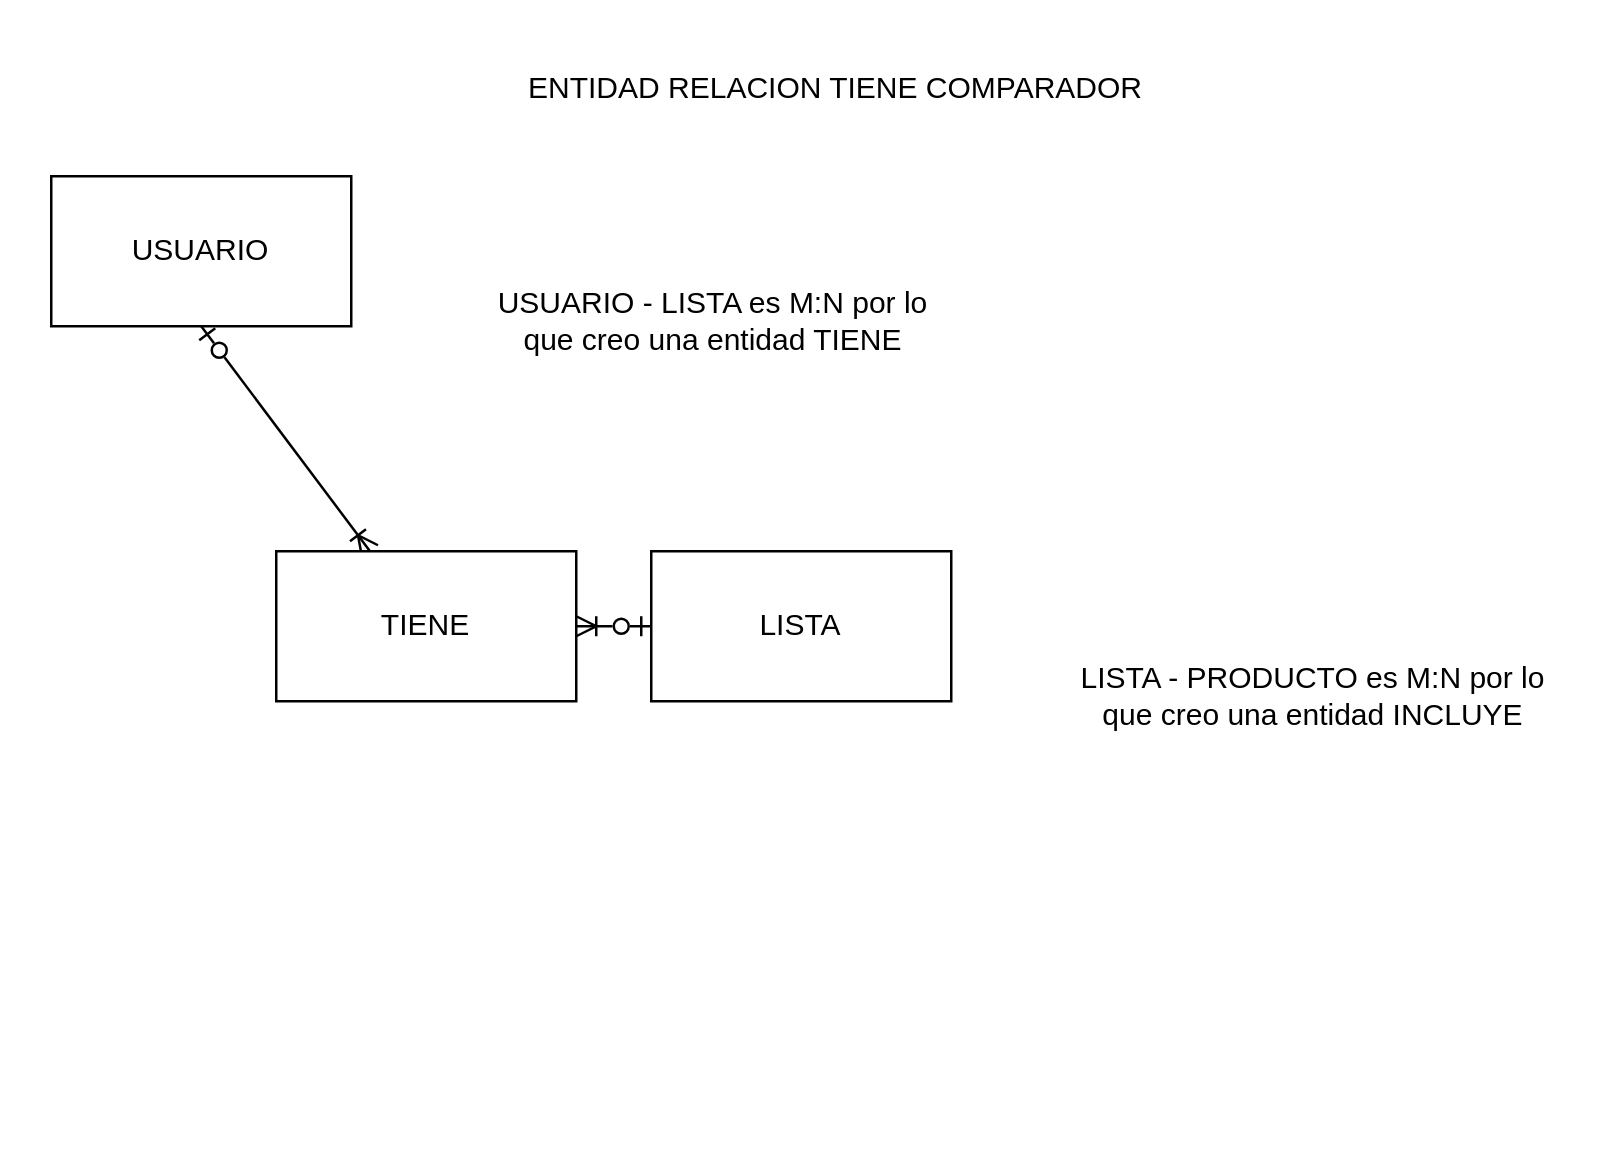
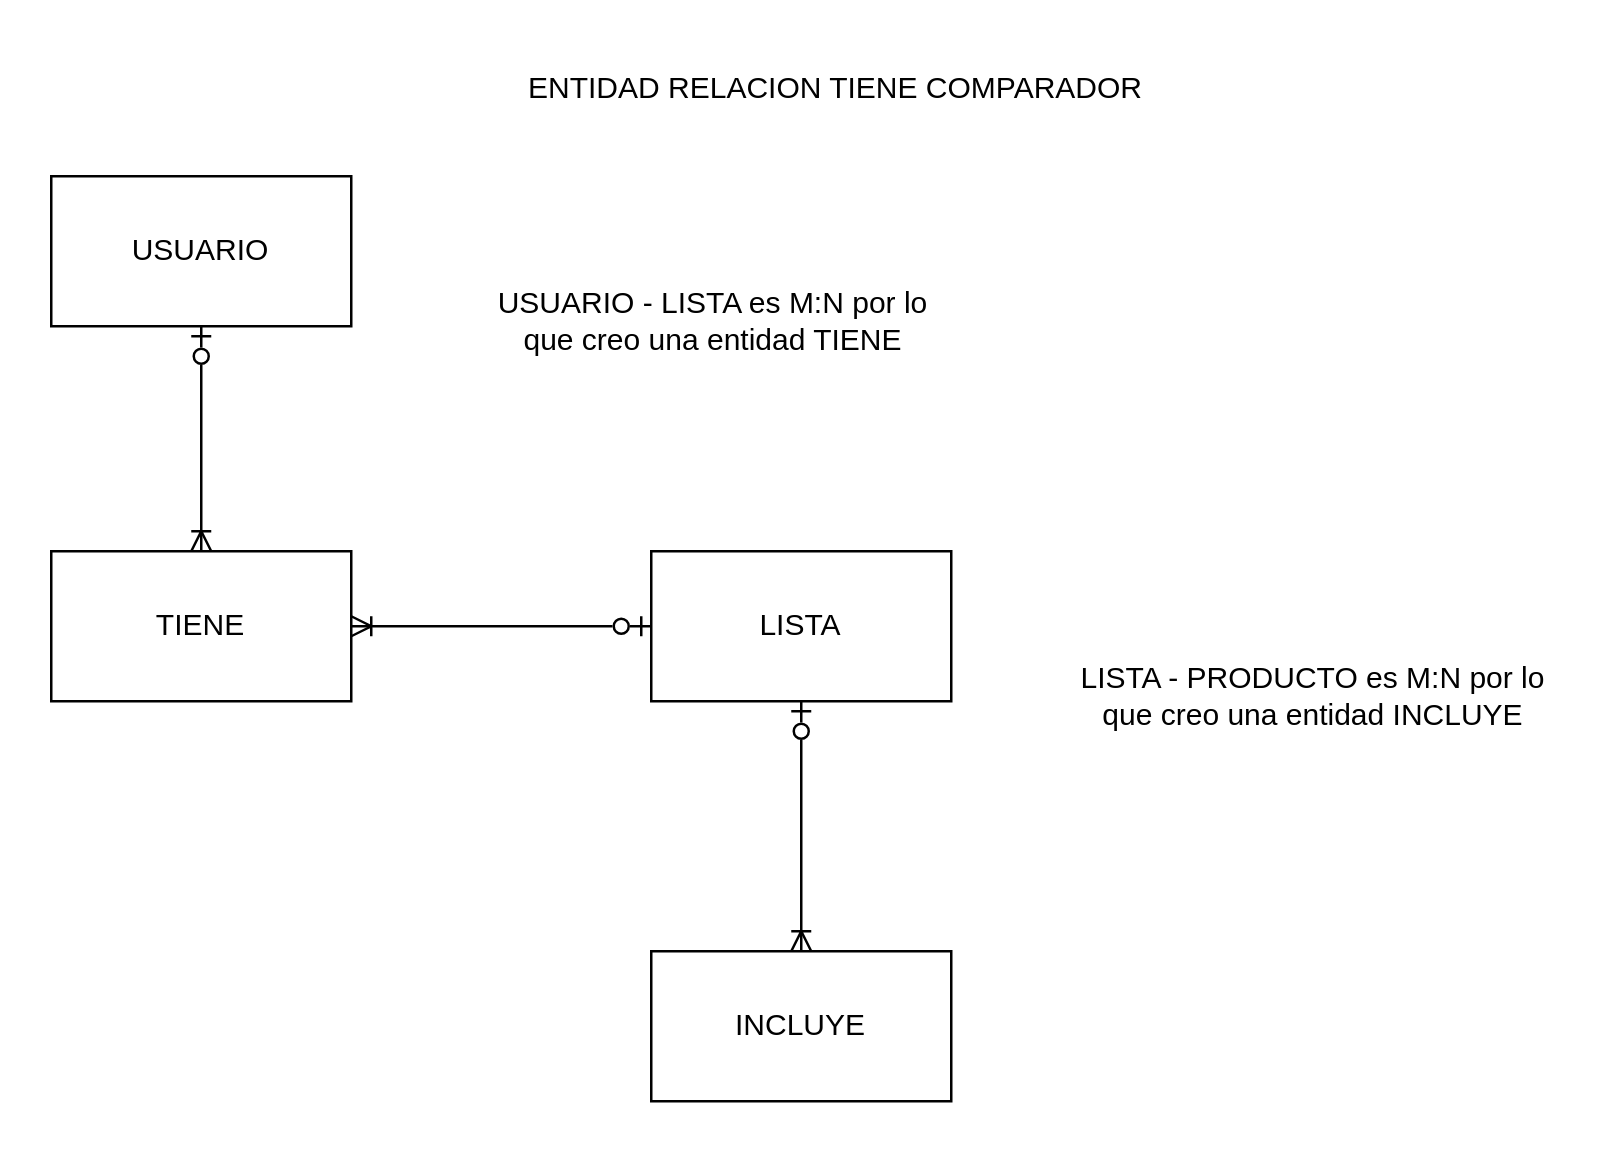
(426, 626) -> (201, 626)
none -> (801, 845)
none -> (801, 1026)
